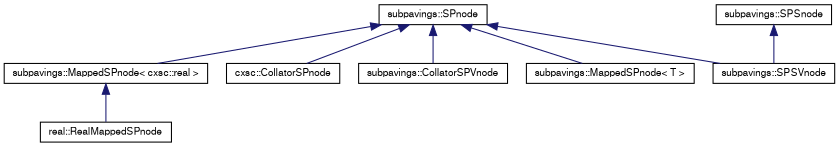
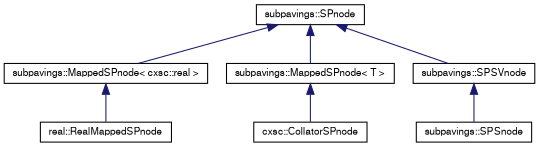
(353, 46) -> (310, 108)
(774, 50) -> (474, 108)
(433, 73) -> none
